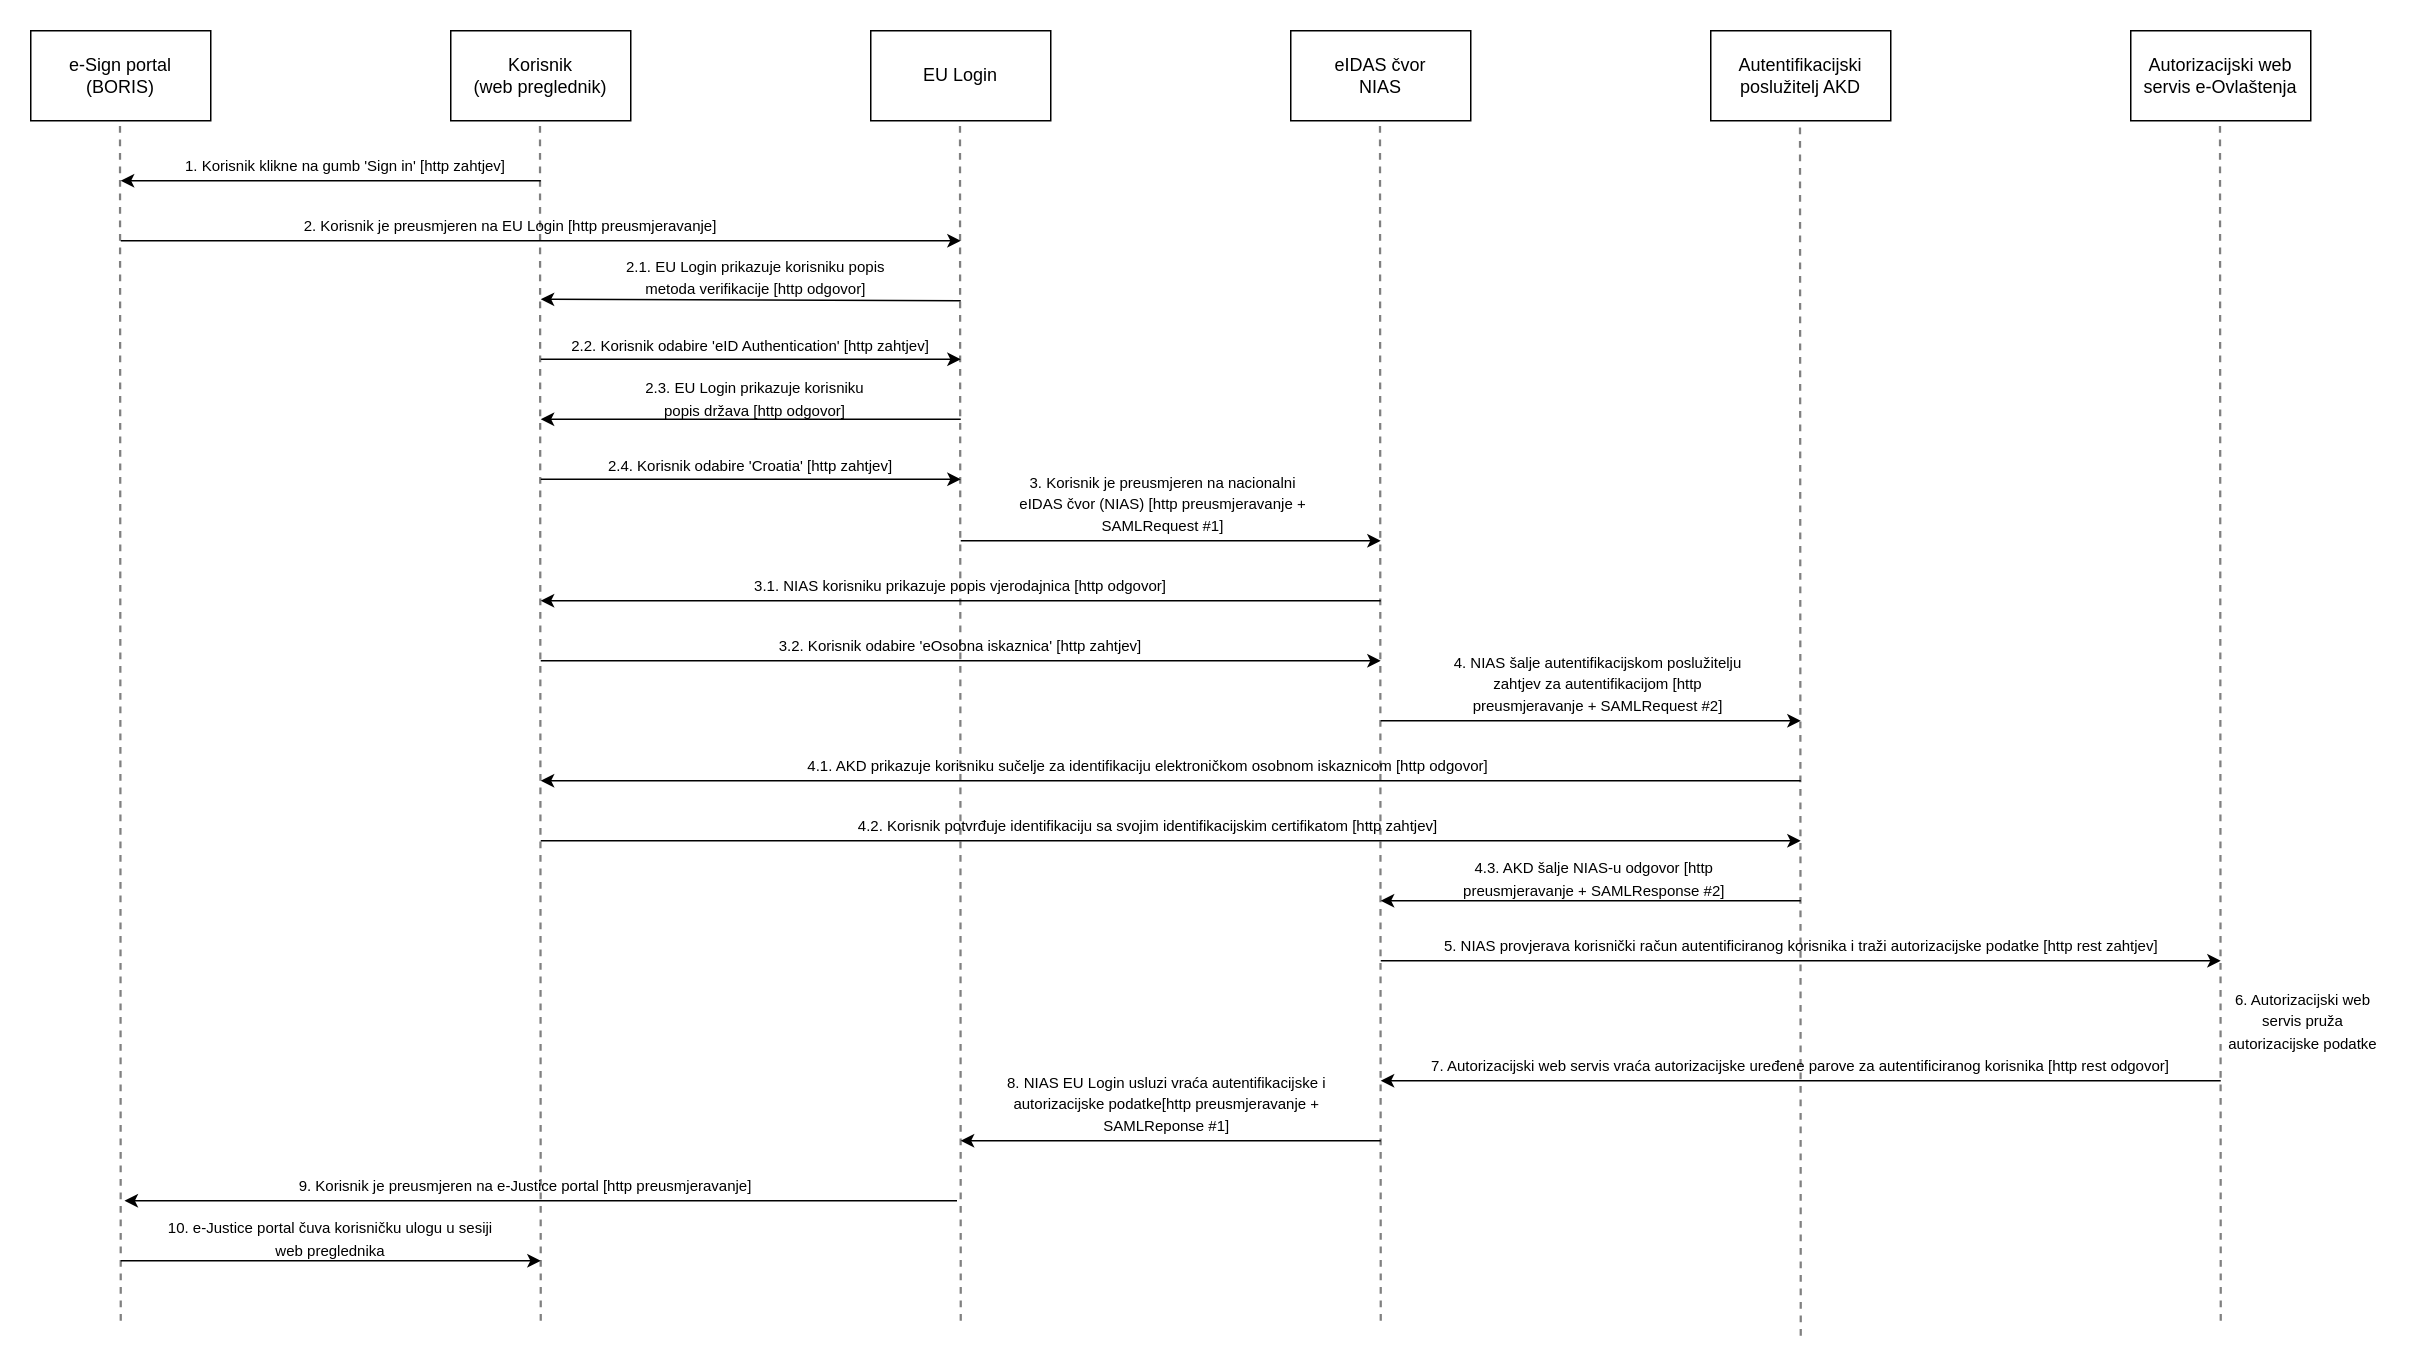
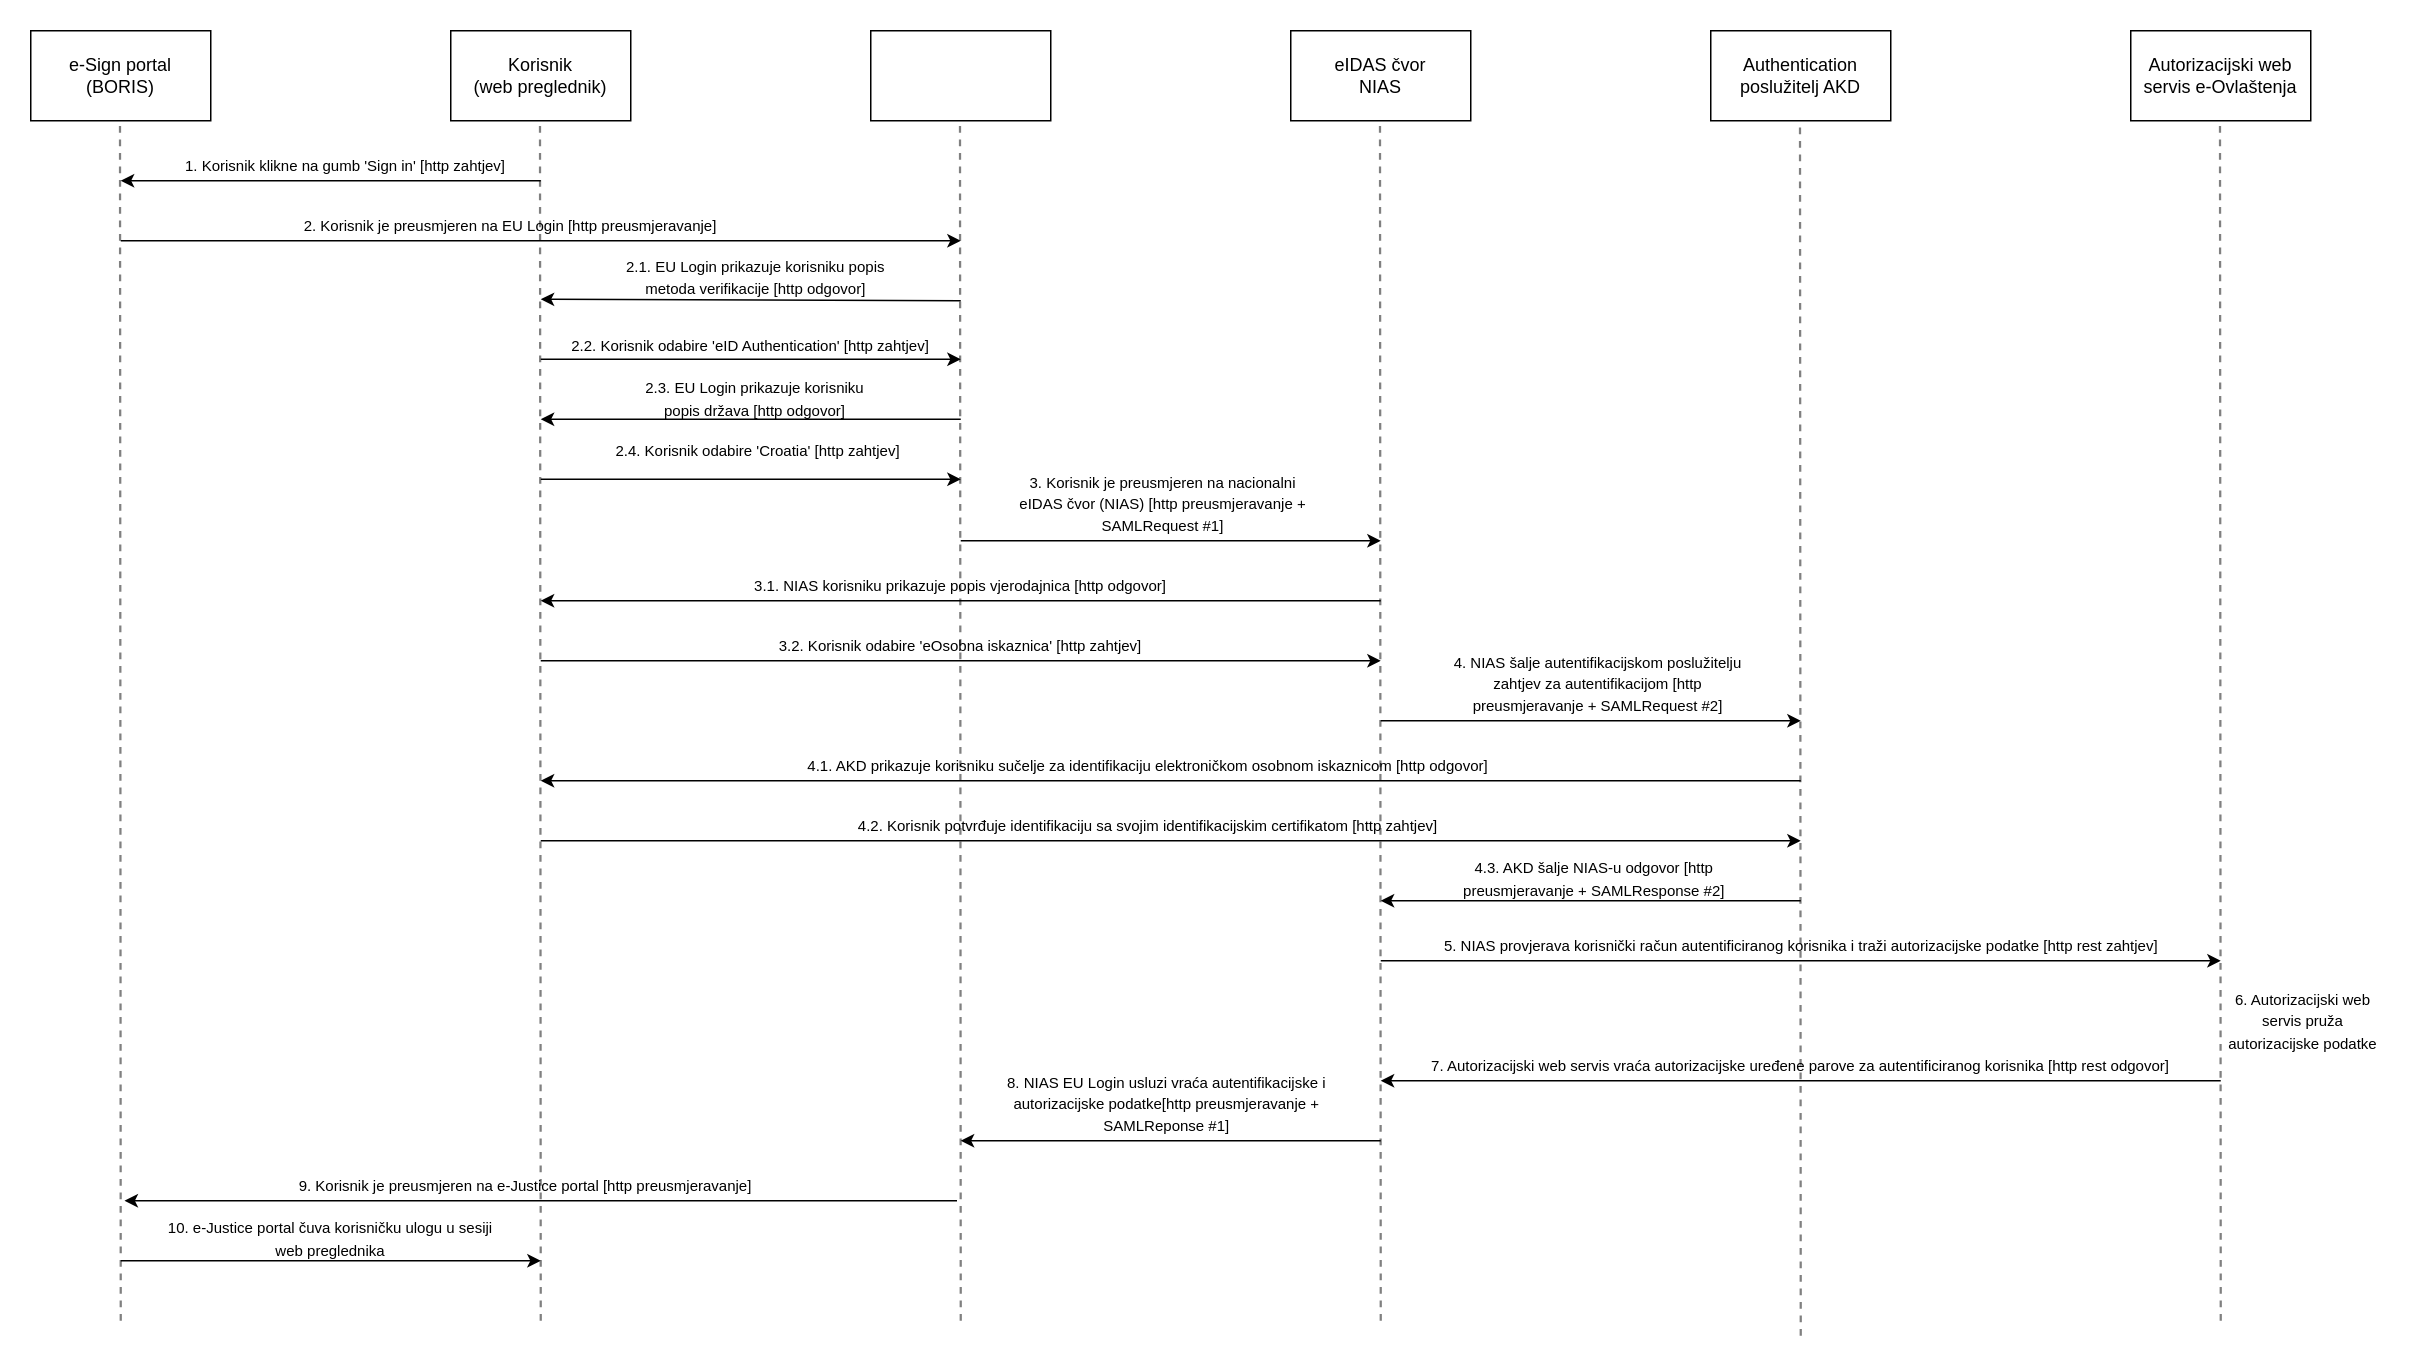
(961, 76) -> none
(1801, 76) -> (1801, 76)
(751, 466) -> (758, 451)
